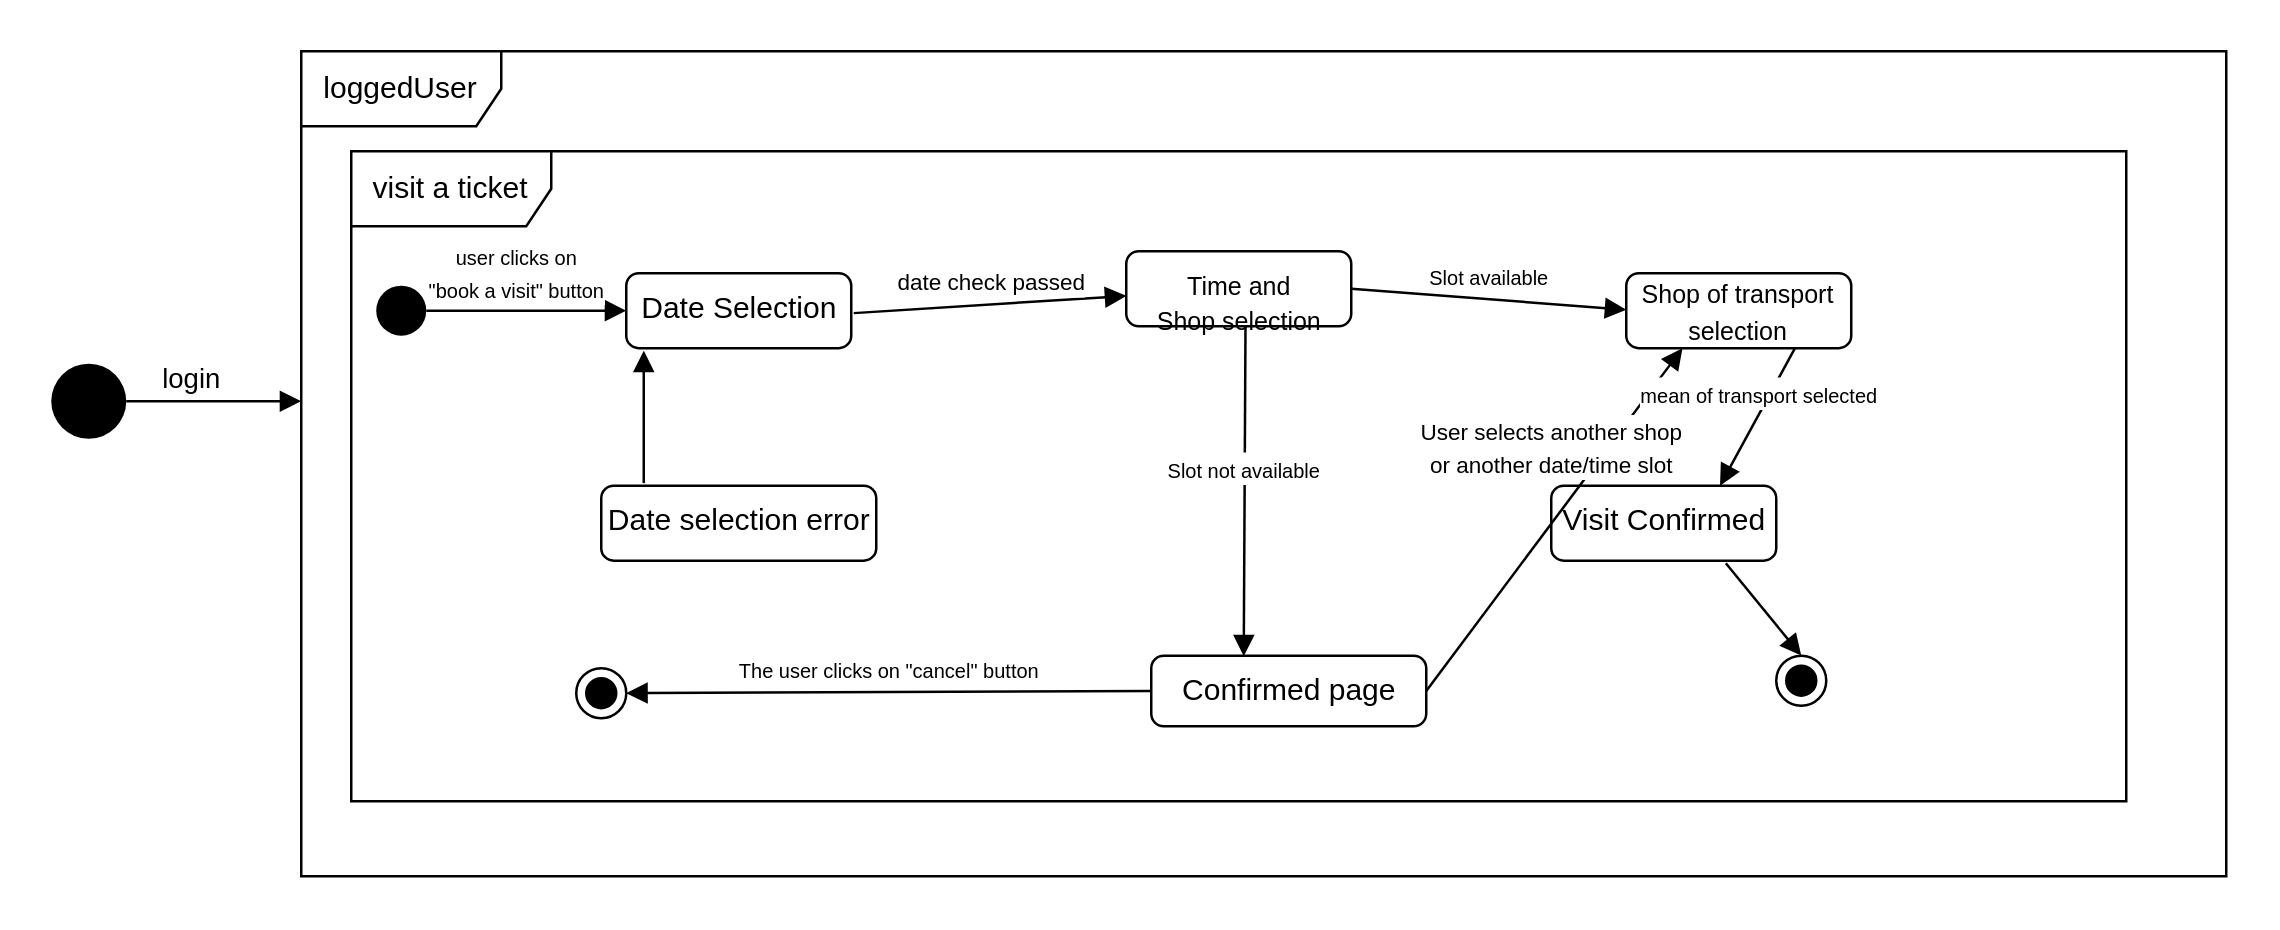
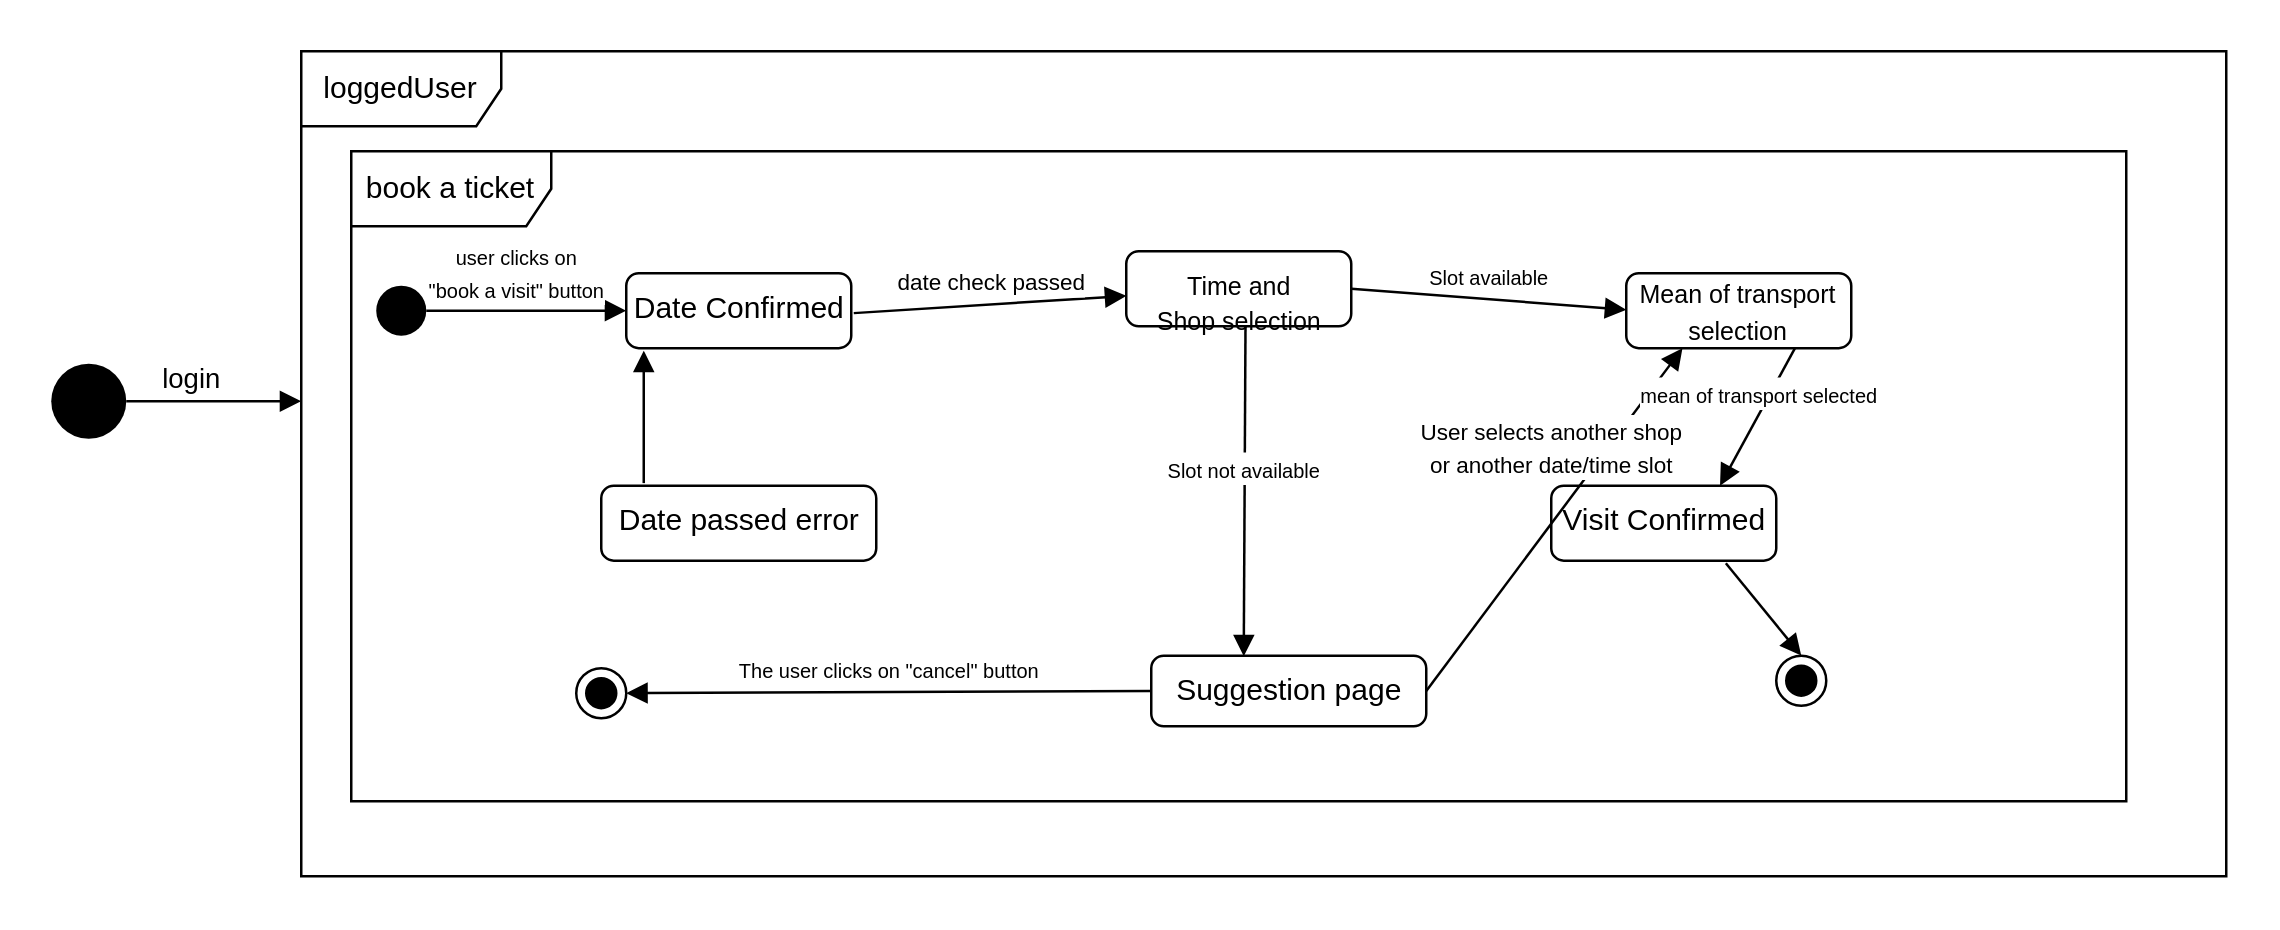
(451, 189) -> (451, 189)
(740, 309) -> (740, 309)
(1739, 311) -> (1739, 311)
(740, 522) -> (740, 522)
(1290, 692) -> (1290, 692)
